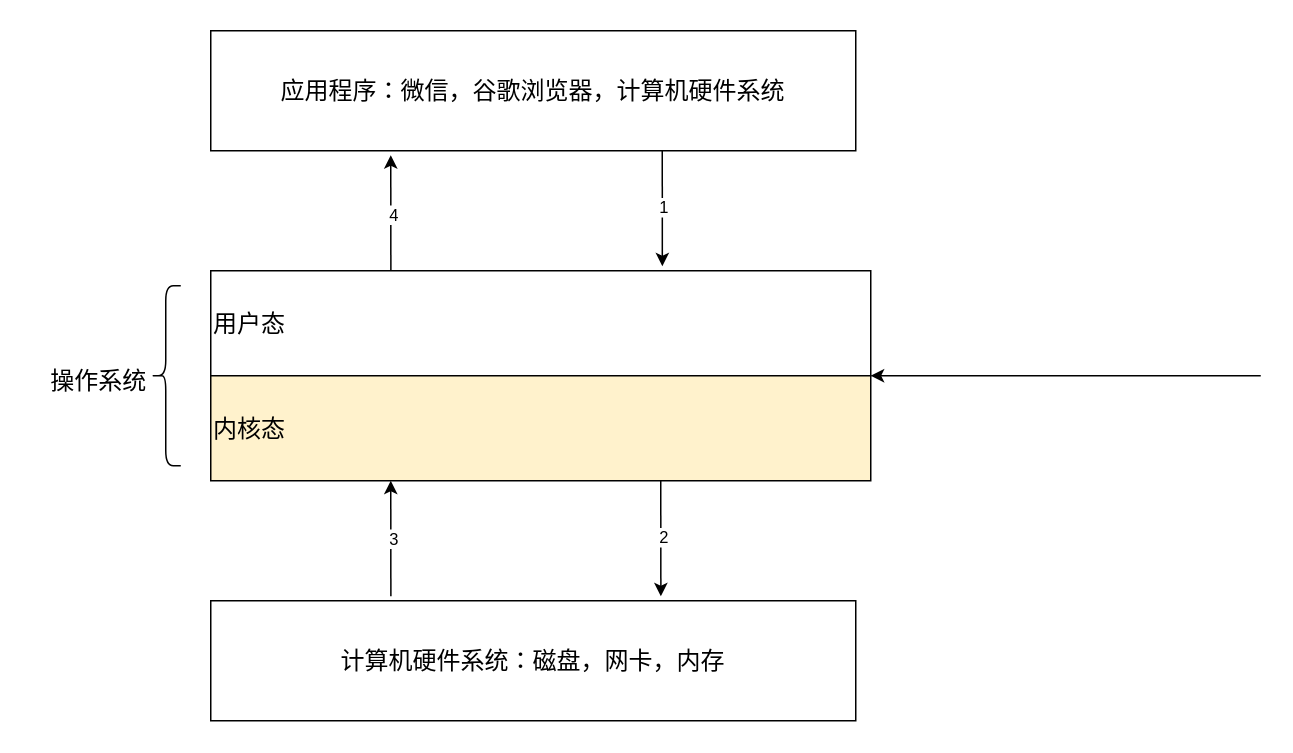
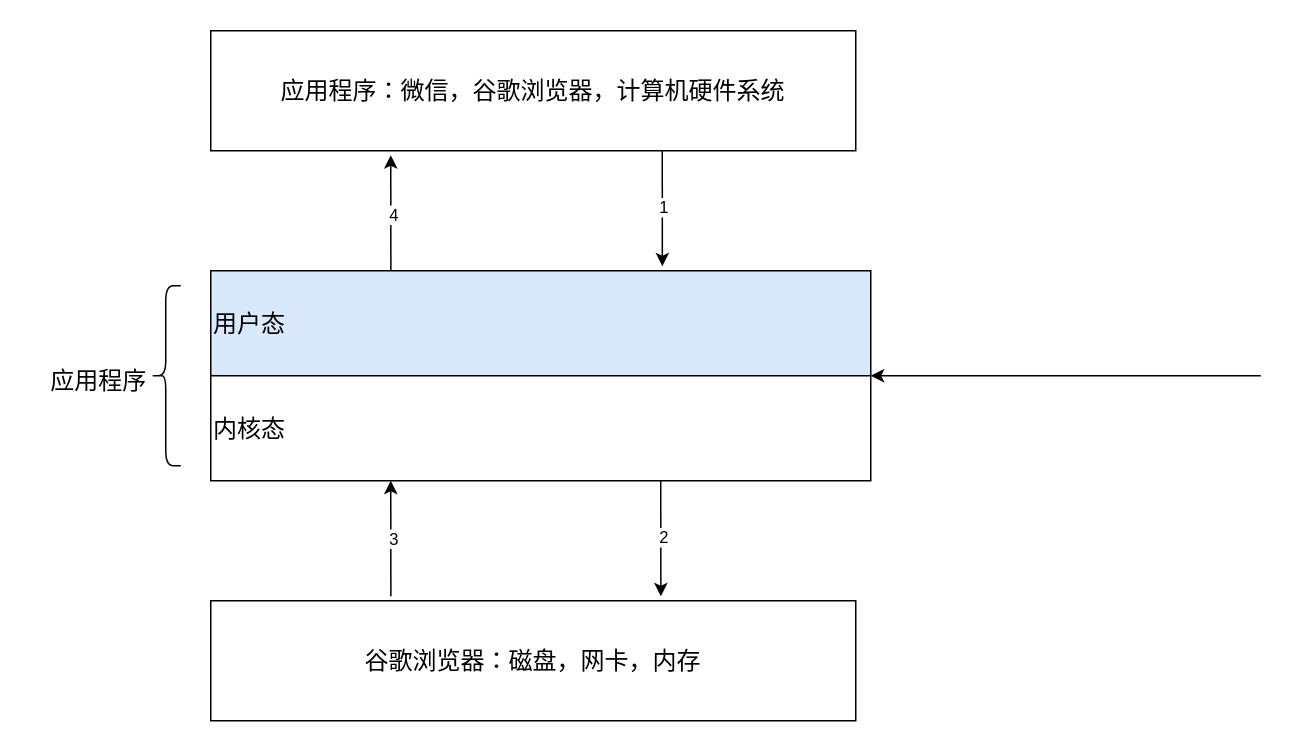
(541, 323) -> (541, 323)
(99, 380) -> (99, 380)
(541, 428) -> (541, 428)
(533, 661) -> (533, 661)
